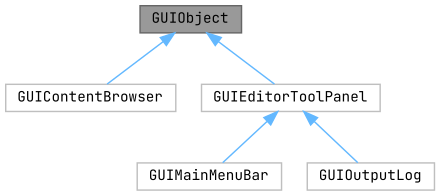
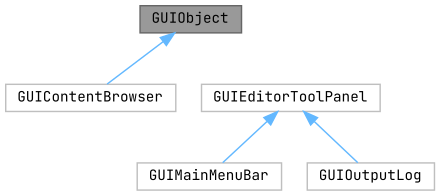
(246, 63) -> none
